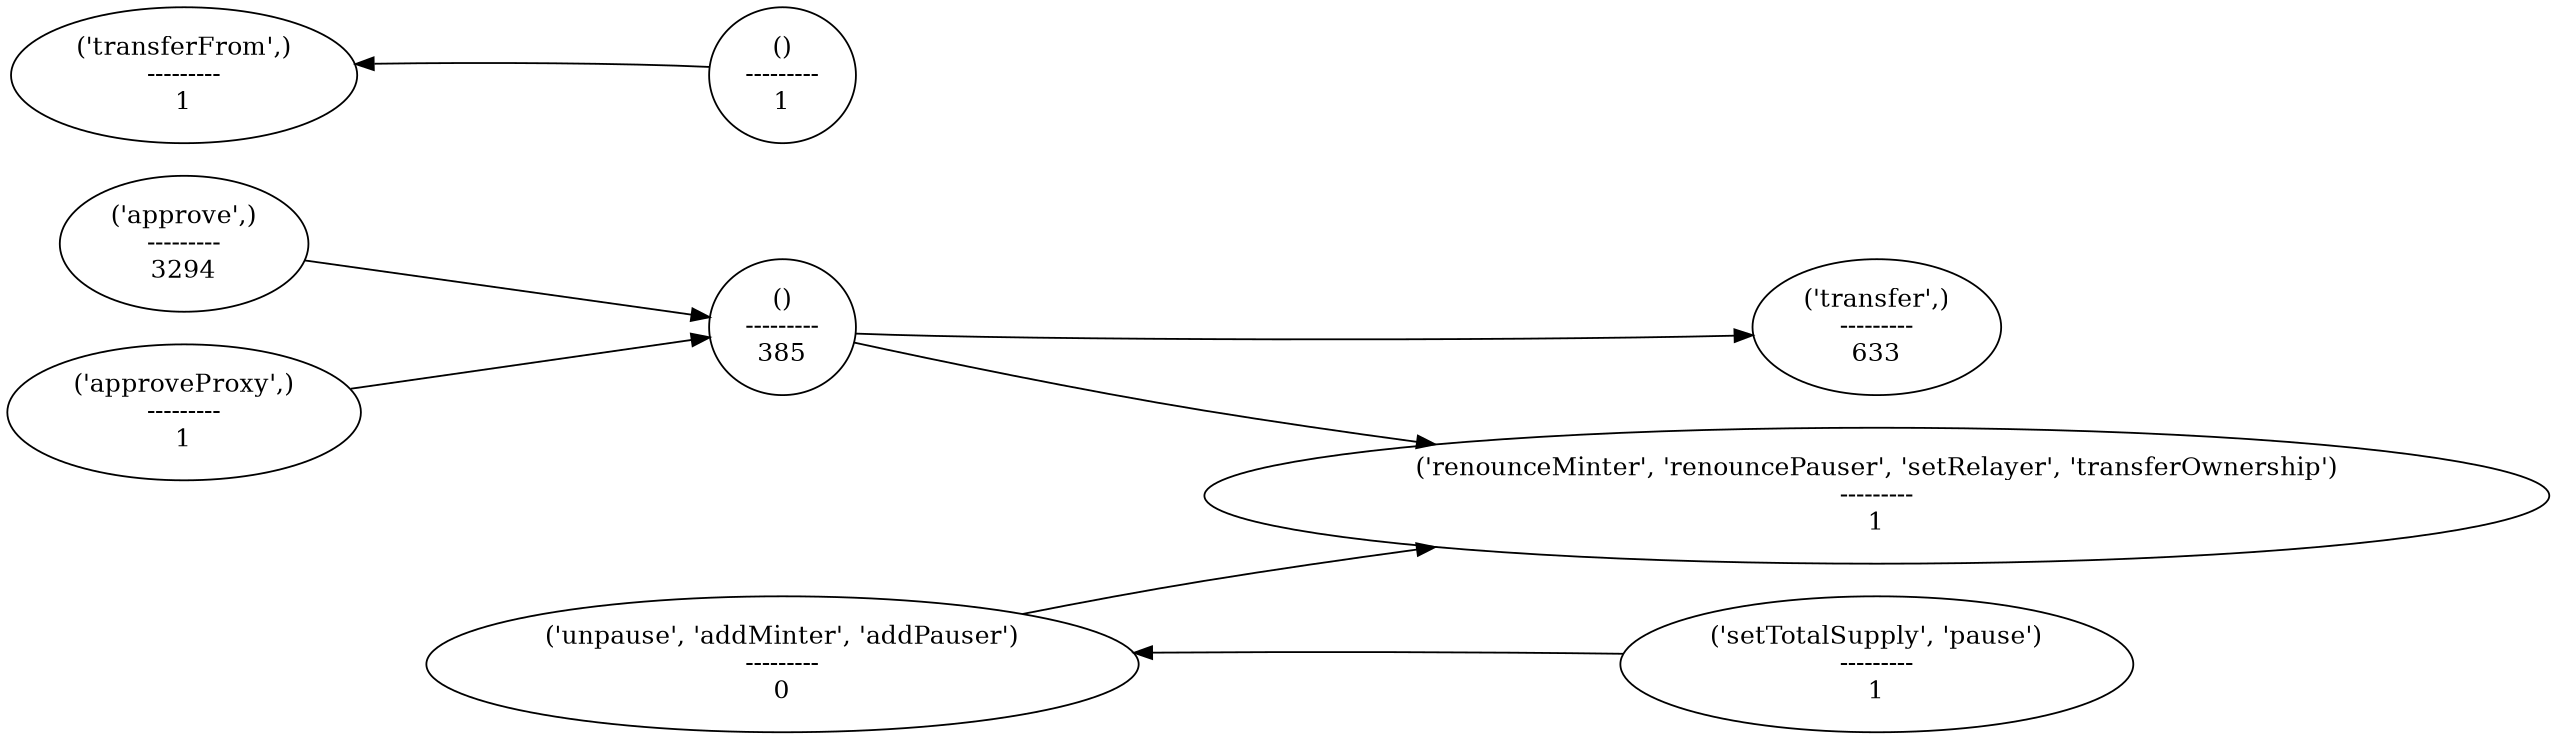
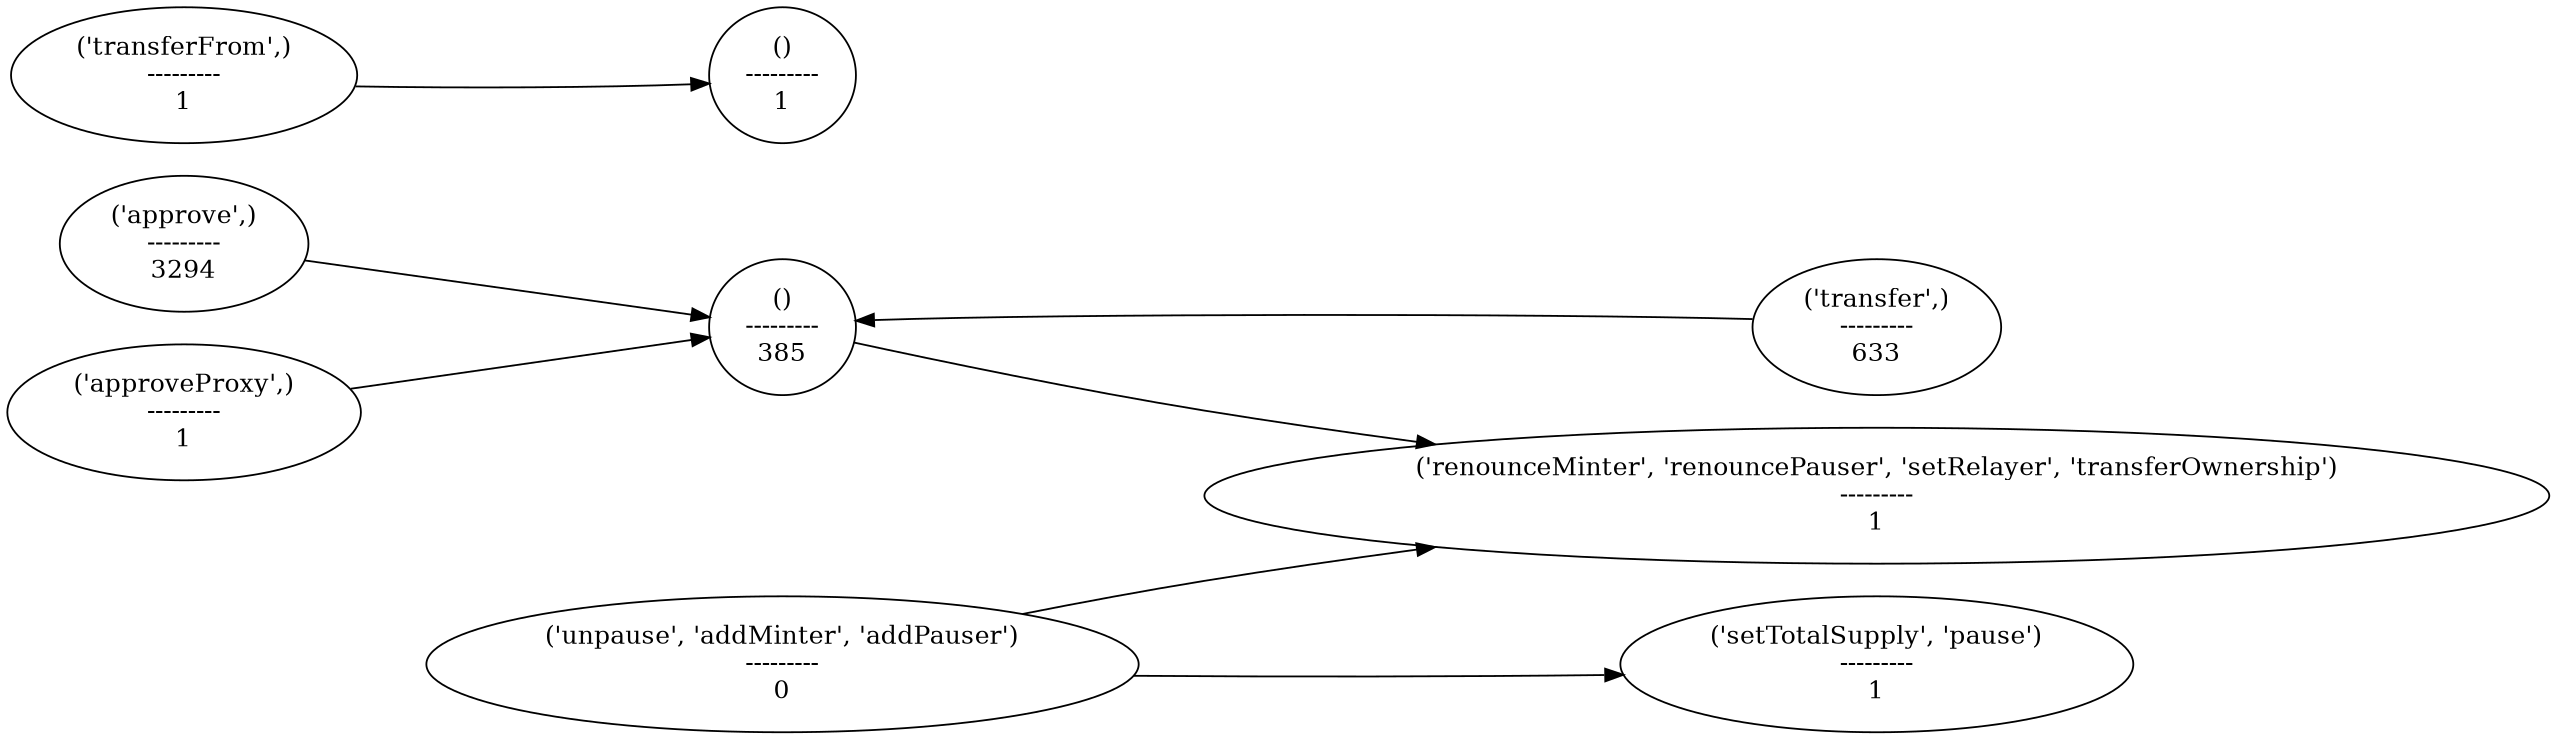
(542, 63) -> (523, 87)
(1295, 339) -> (1314, 315)
(1388, 652) -> (1369, 676)
